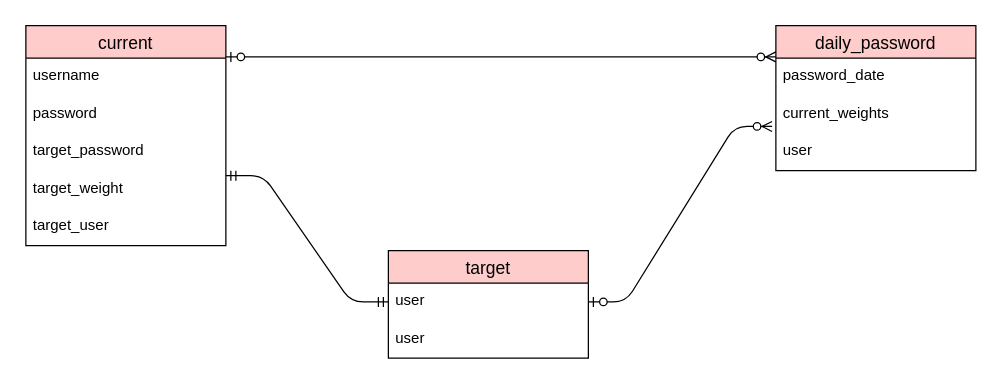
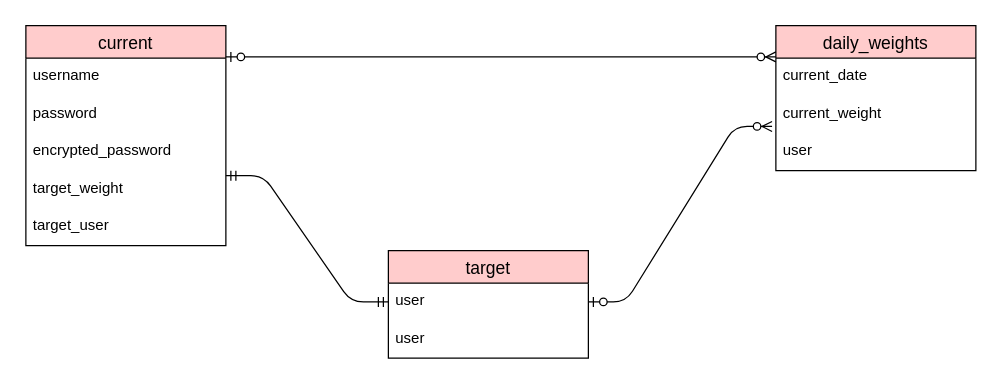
(875, 43) -> (875, 43)
(837, 75) -> (833, 75)
(844, 113) -> (839, 113)
(96, 150) -> (108, 150)
